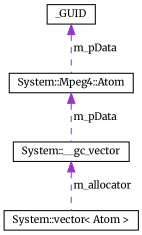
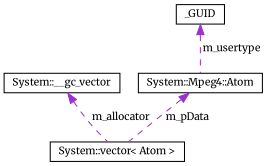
(94, 49) -> (231, 49)
(71, 123) -> (155, 121)
